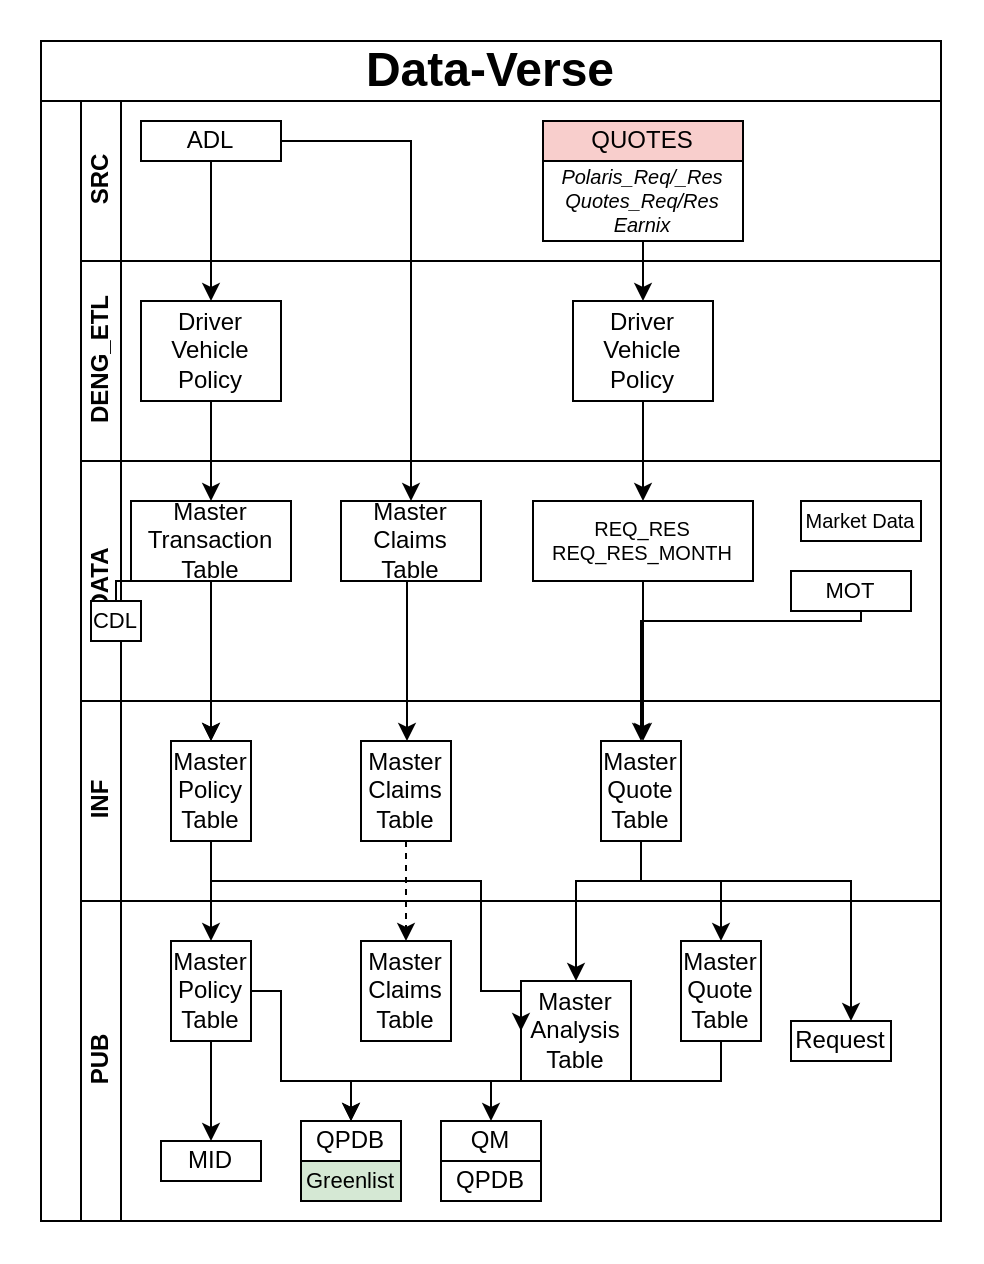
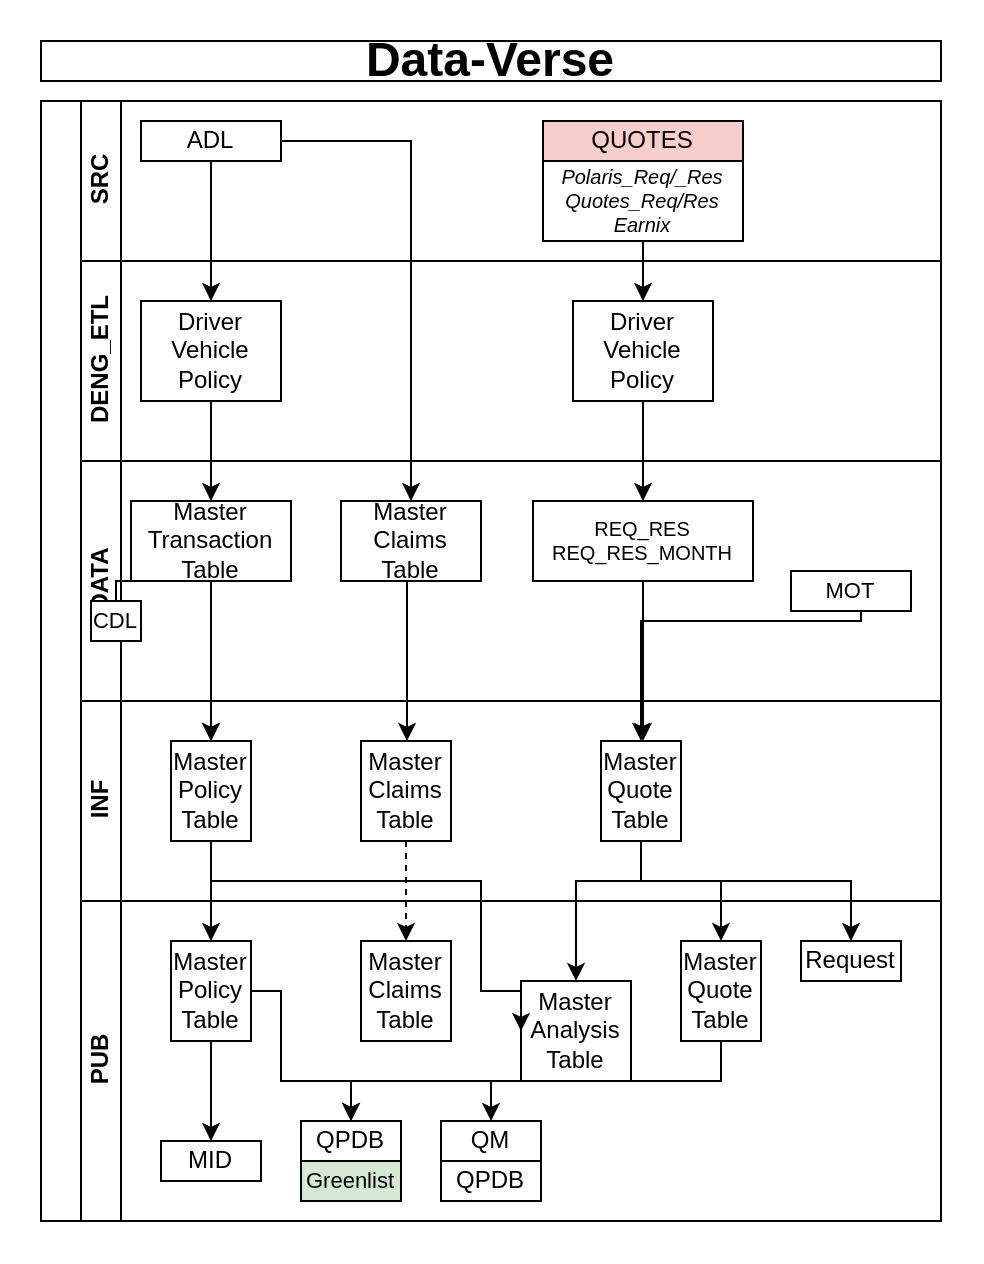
(491, 71) -> (491, 61)
(861, 521) -> none
(841, 1041) -> (851, 961)
